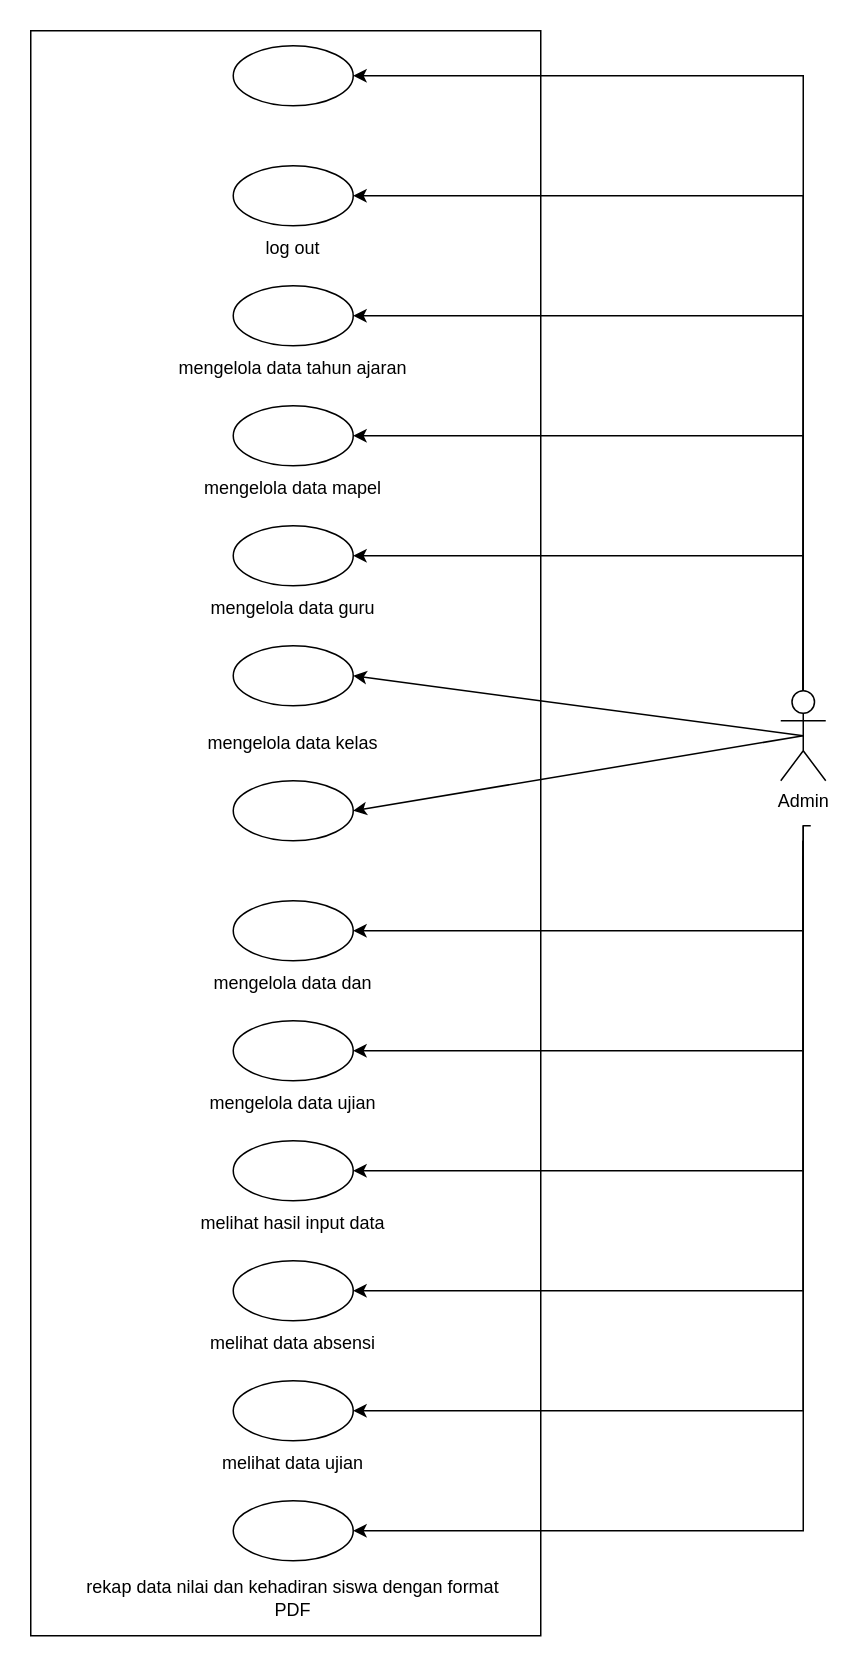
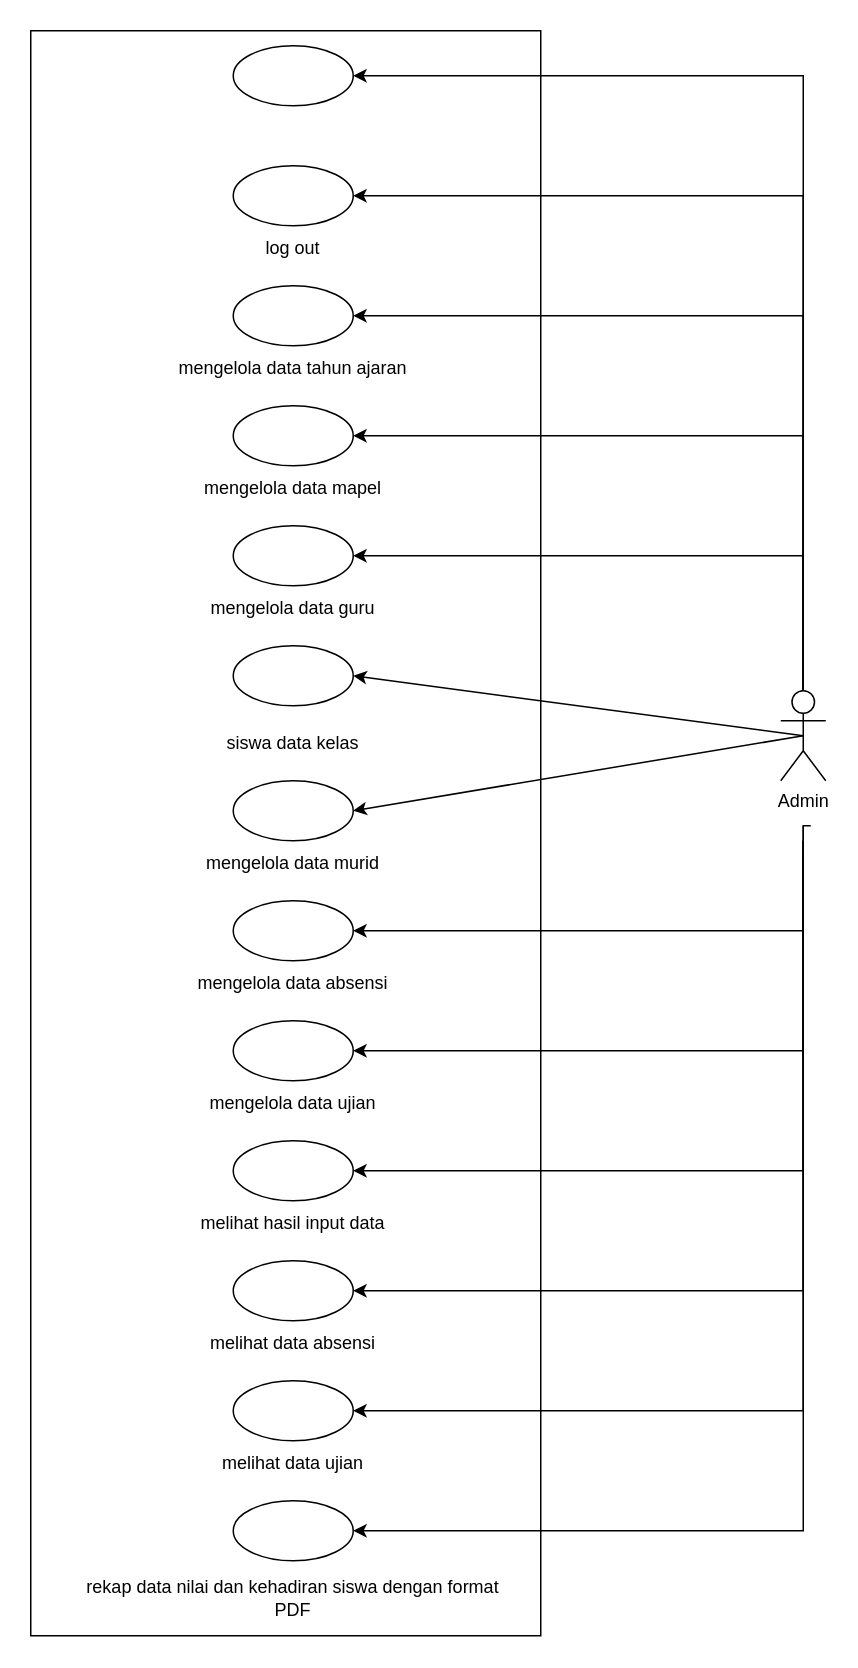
(293, 743) -> (293, 743)
none -> (293, 863)
(293, 983) -> (293, 983)
